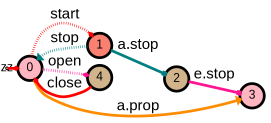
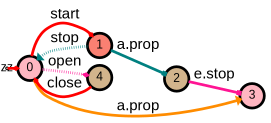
(53, 25) -> (53, 25)
(138, 45) -> (138, 45)
